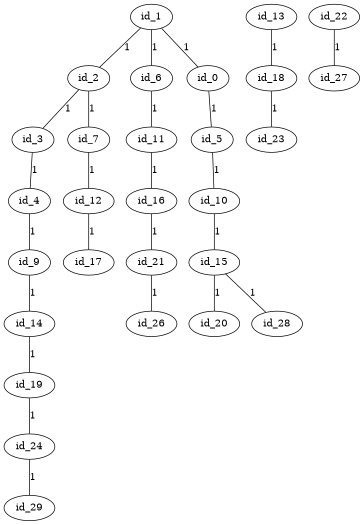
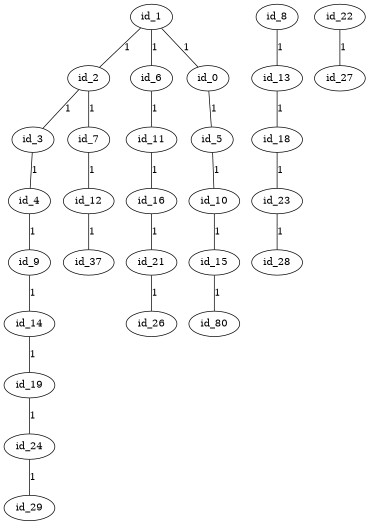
none -> (277, 17)
(89, 262) -> (89, 262)
(246, 293) -> (277, 232)
(214, 324) -> (214, 324)
